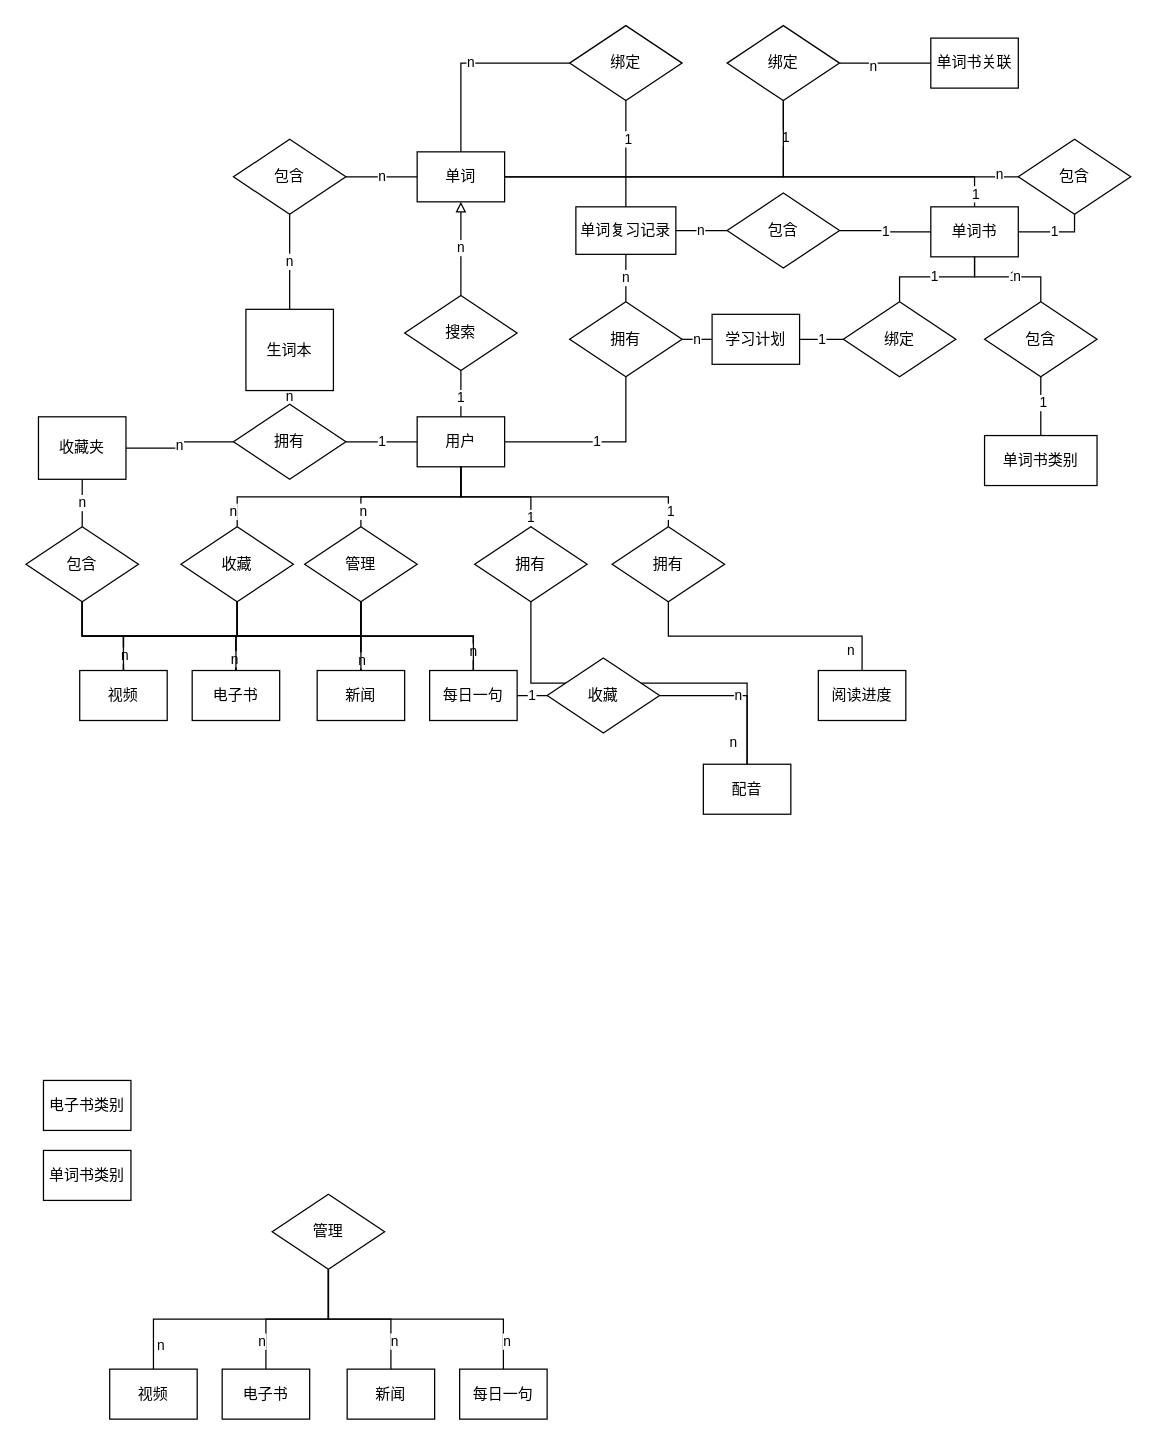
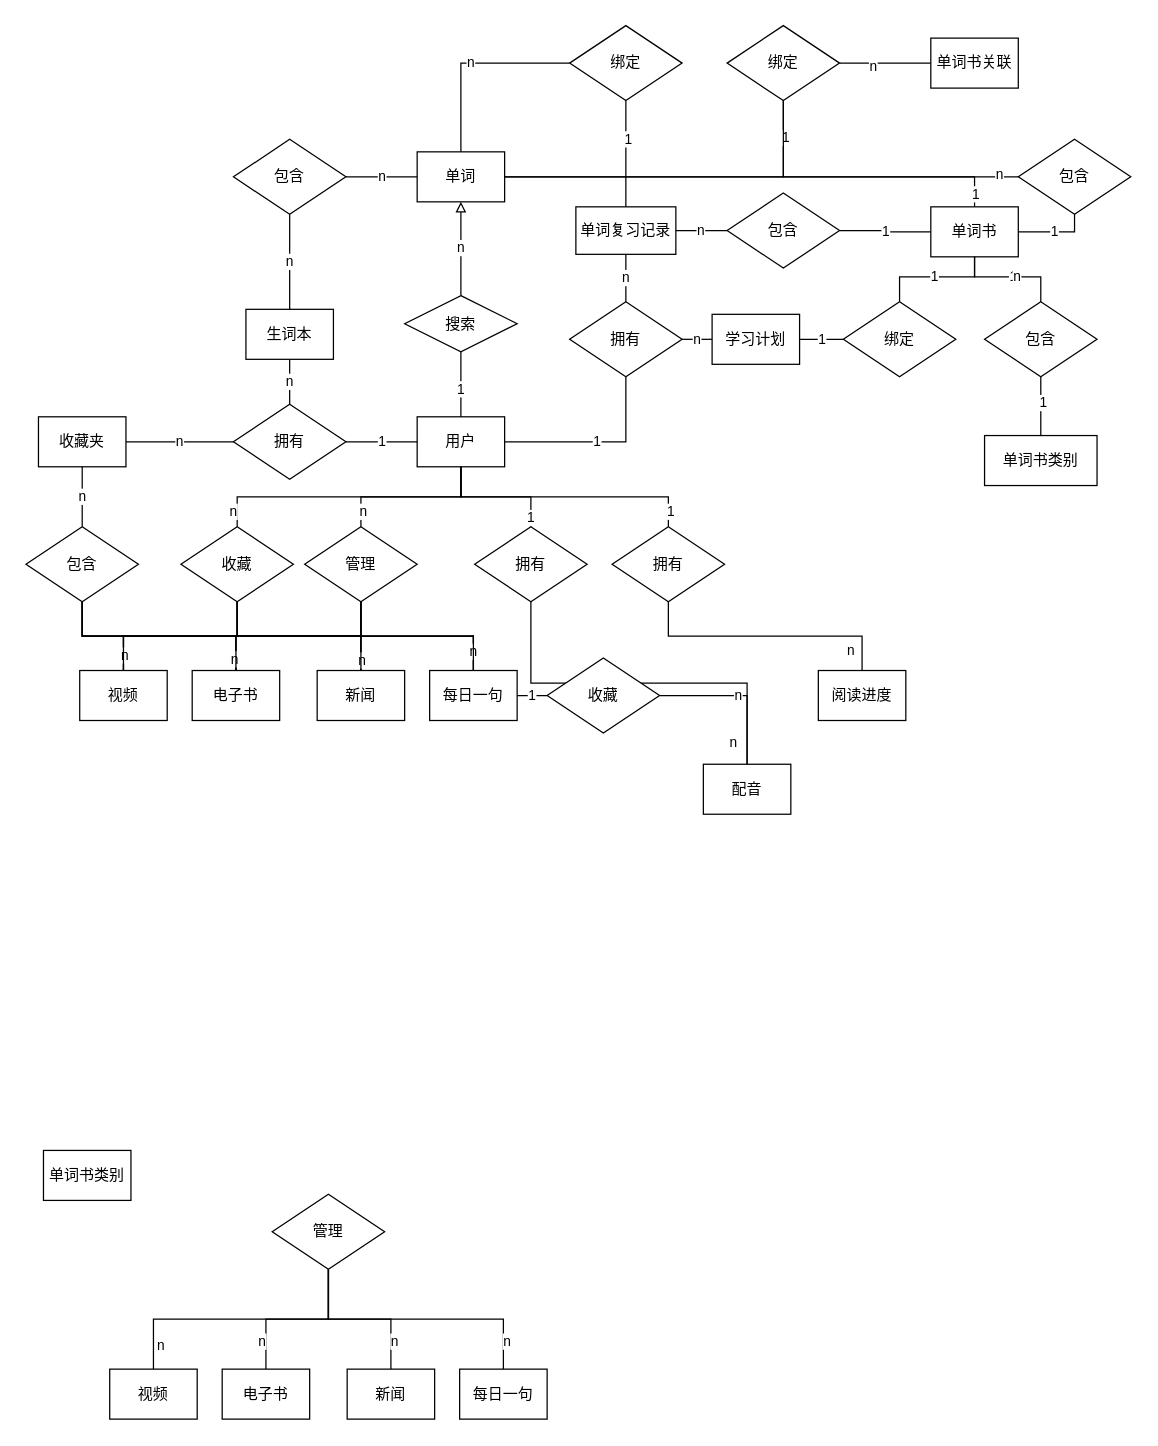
(461, 333) -> (461, 324)
(289, 350) -> (289, 334)
(82, 448) -> (82, 442)
(87, 1106) -> none
